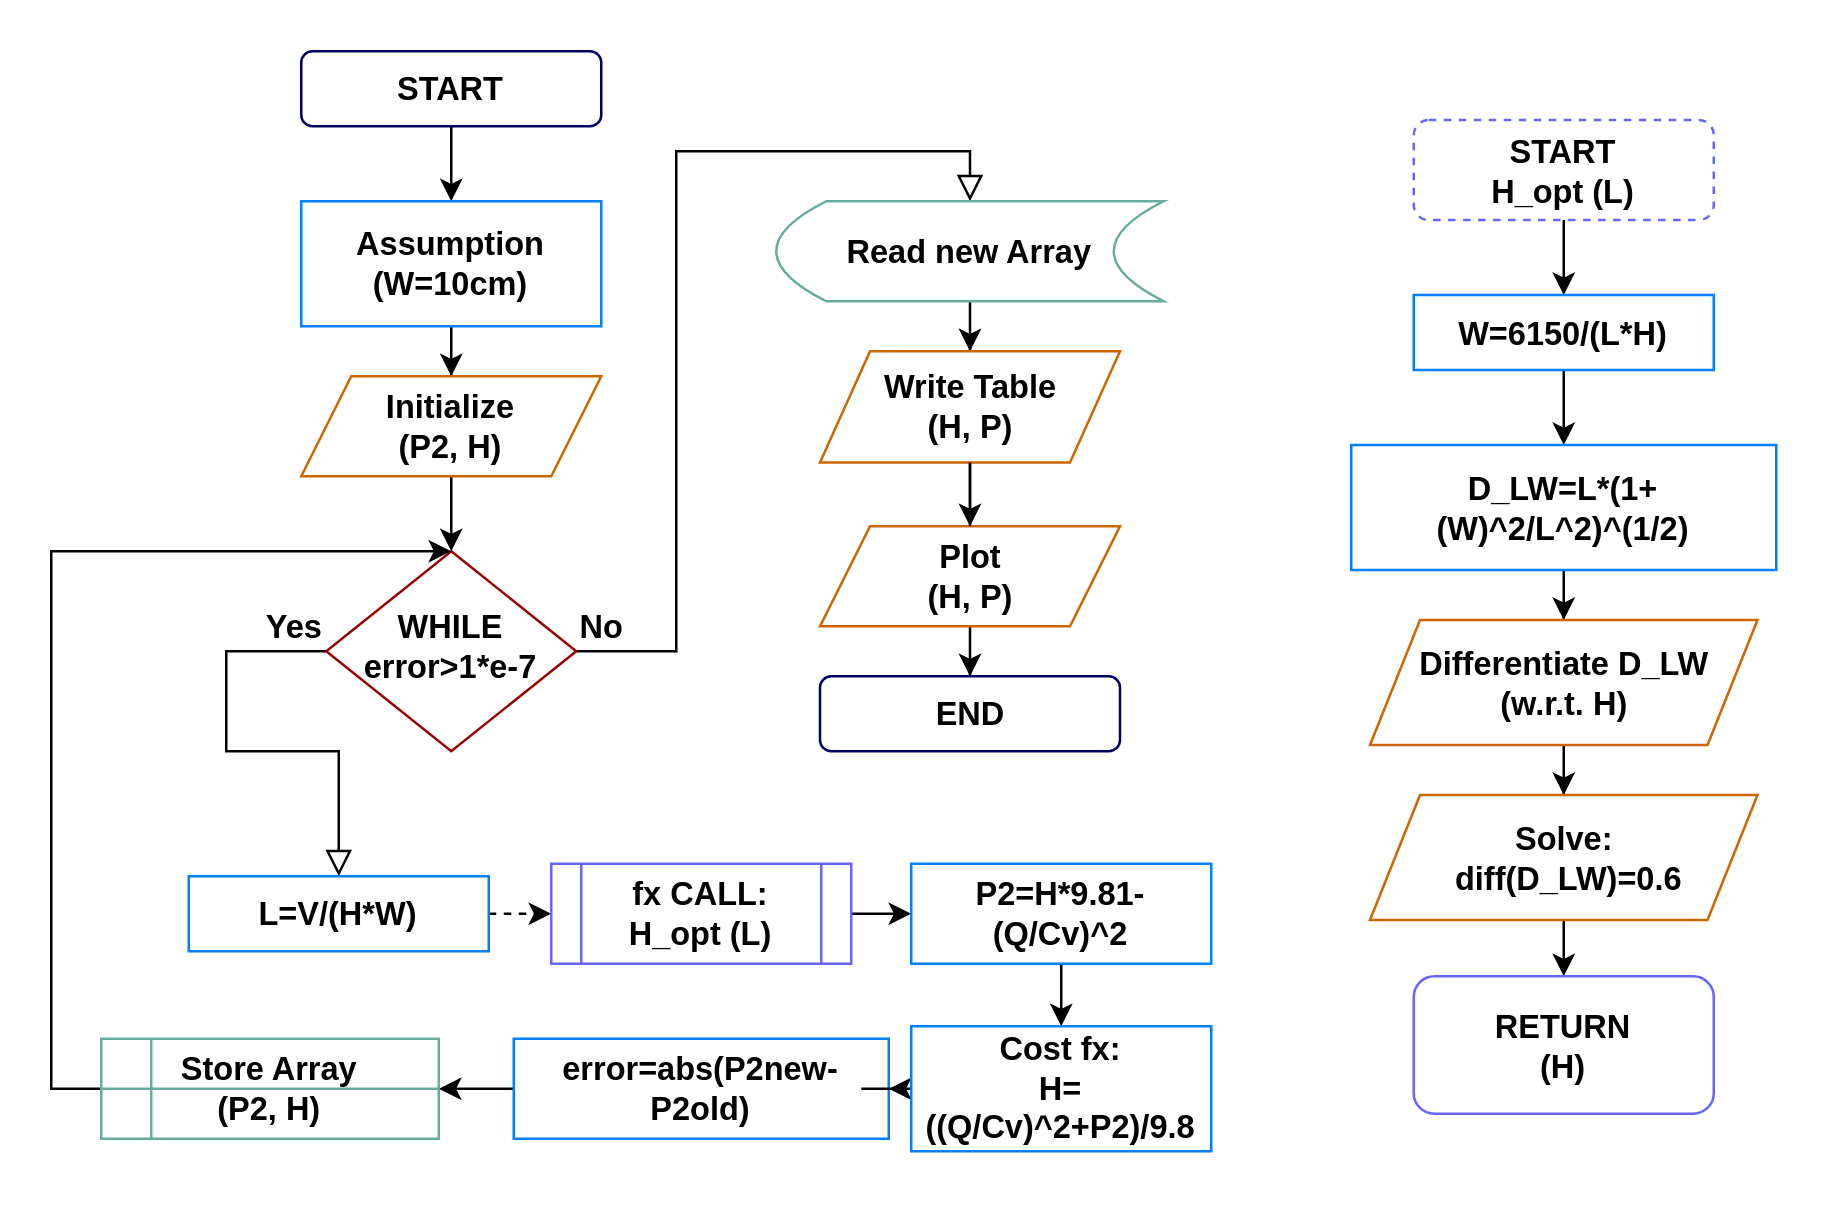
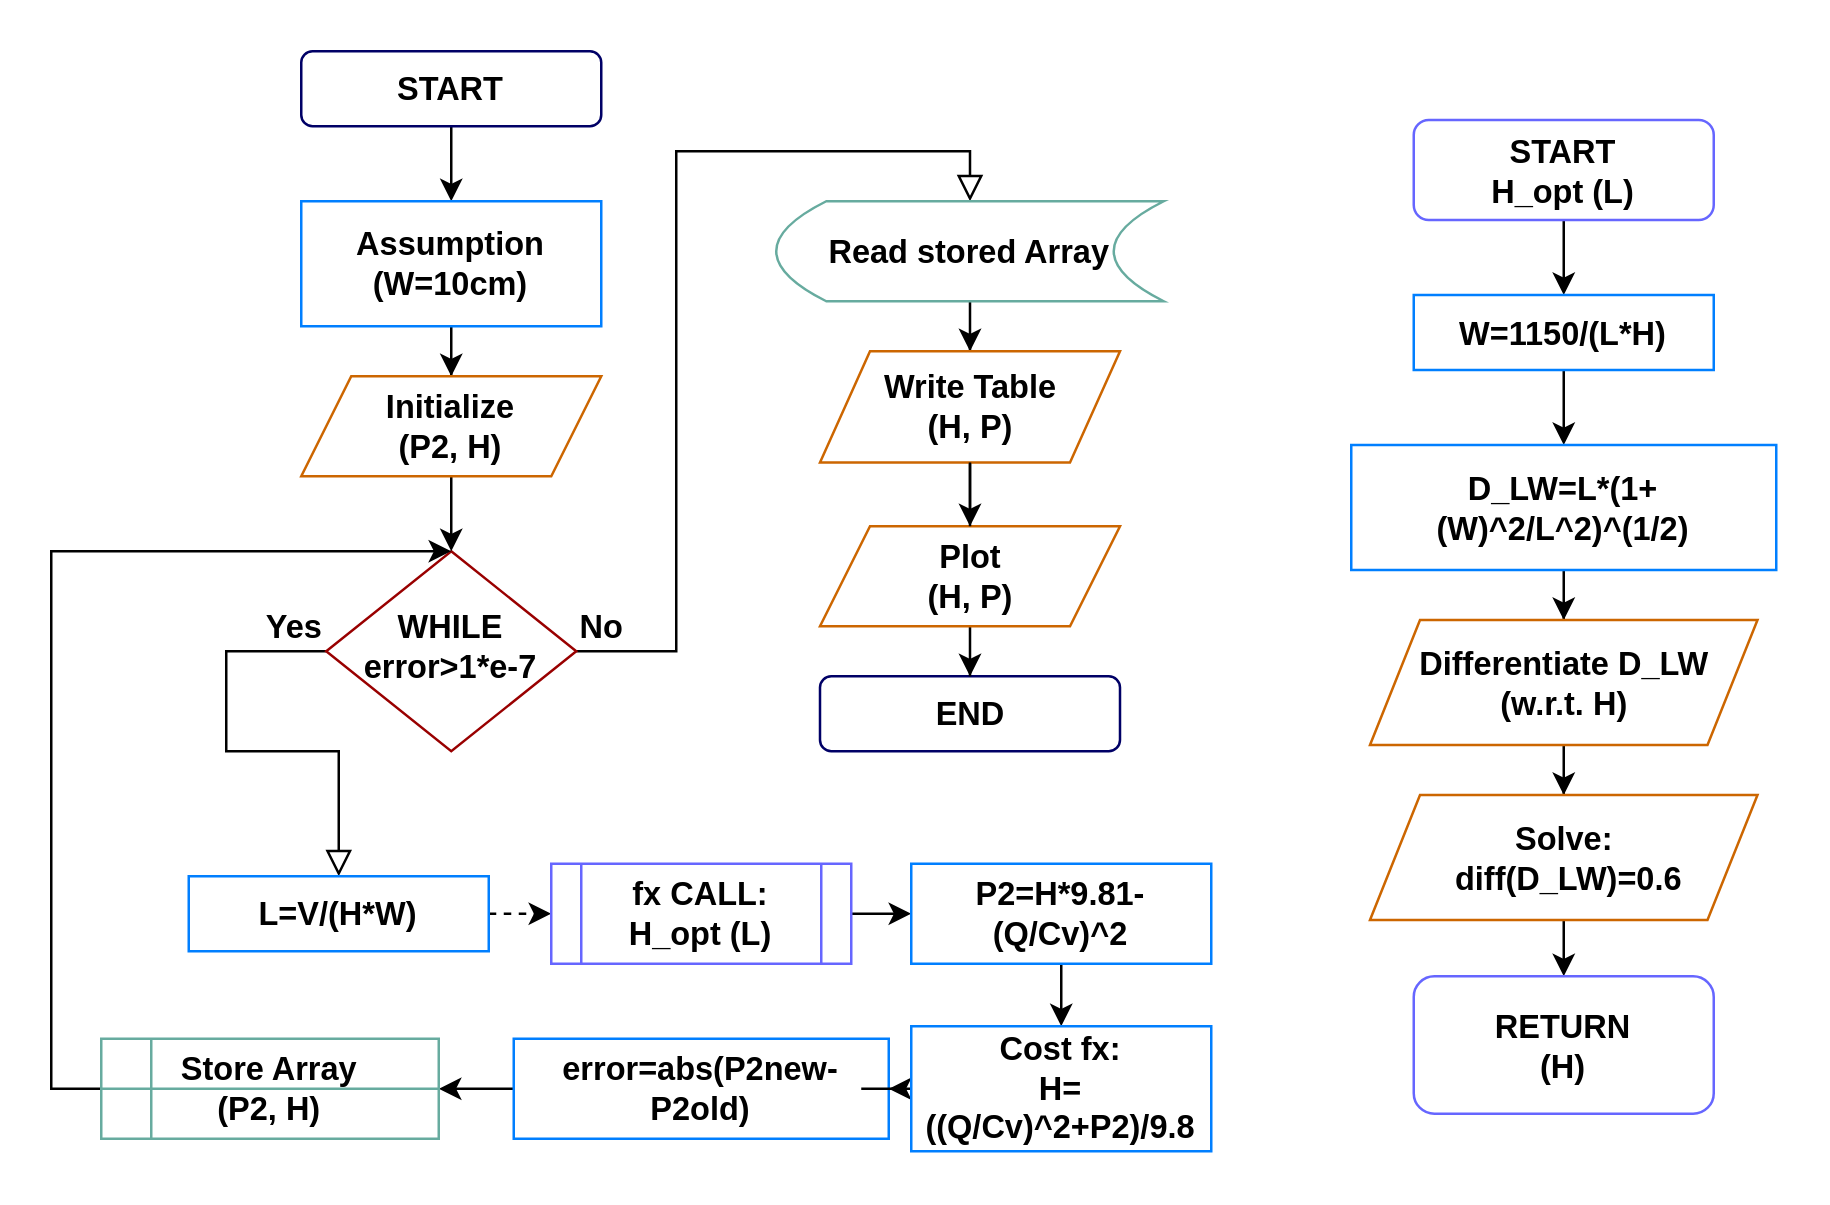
(1564, 170) -> (1564, 170)
(970, 251) -> (970, 251)
(1564, 334) -> (1564, 334)
